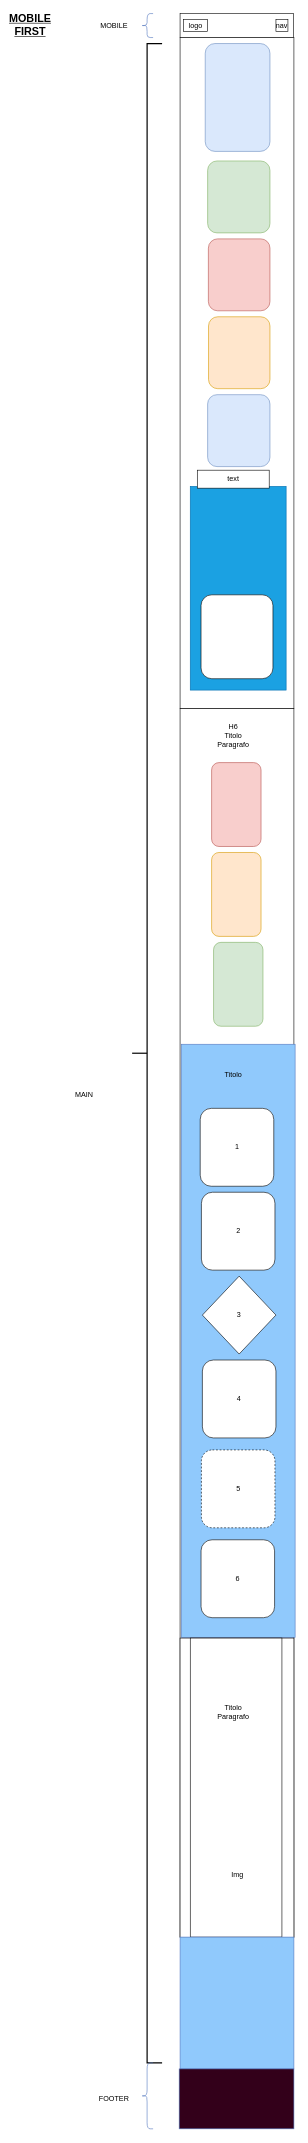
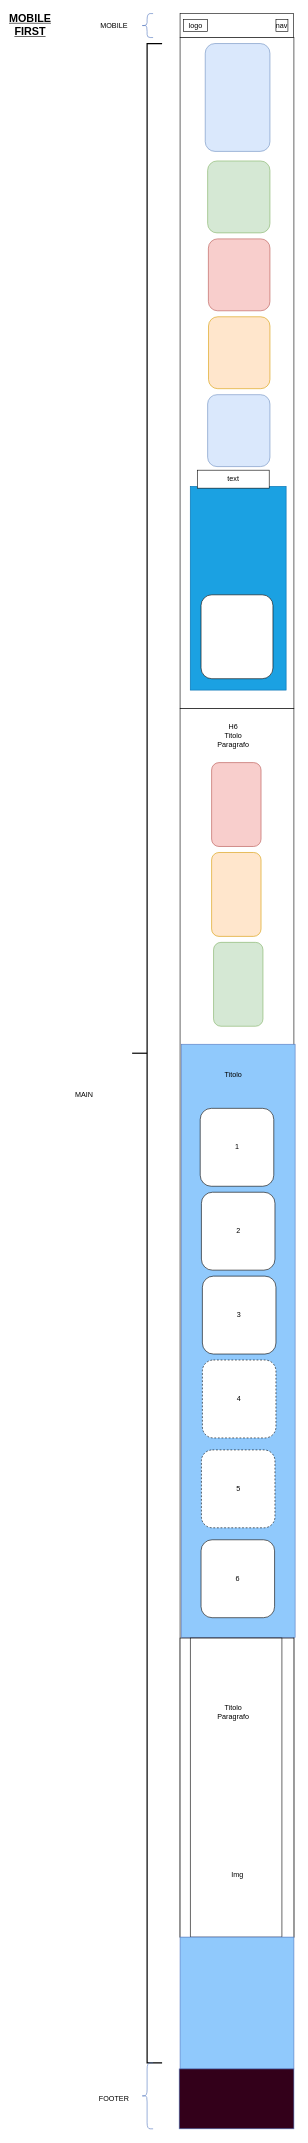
(239, 1316) -> (239, 1316)
(239, 1400) -> (239, 1400)
